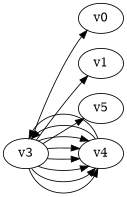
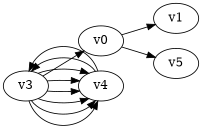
(60, 109) -> (135, 31)
(62, 132) -> (135, 51)
